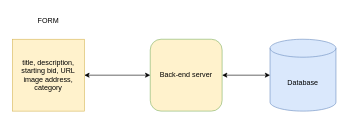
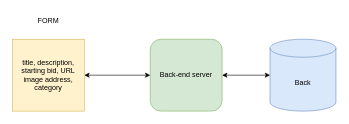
(186, 75) -> (186, 75)
(303, 83) -> (303, 83)
